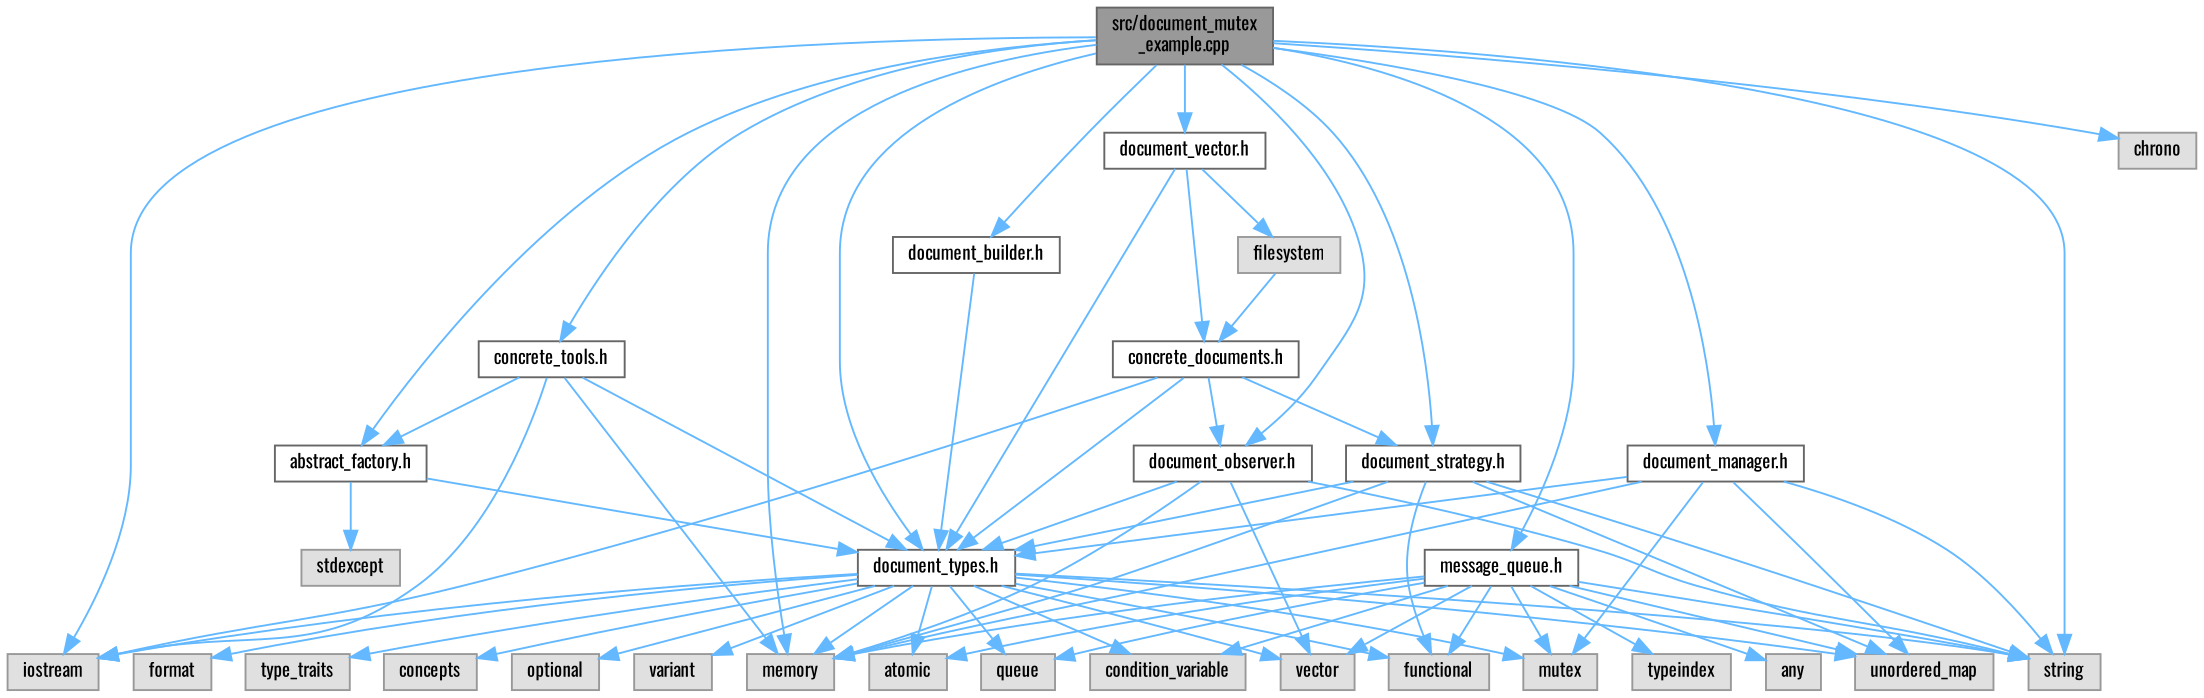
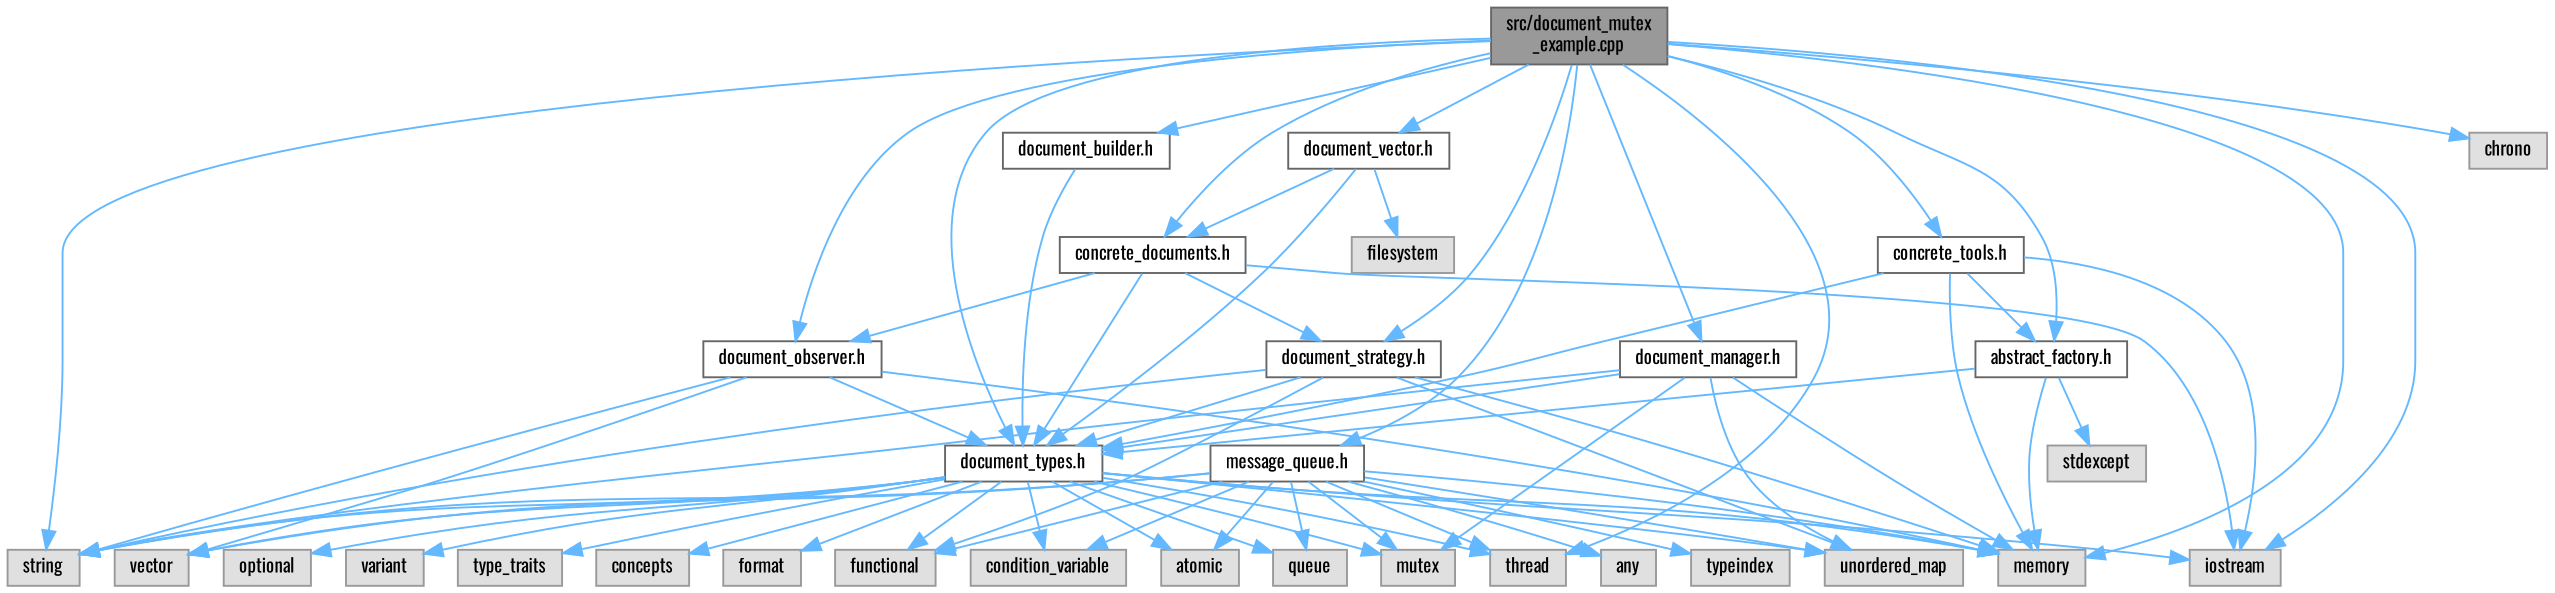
(1253, 300) -> (1317, 109)
none -> (2030, 453)
none -> (1528, 568)
